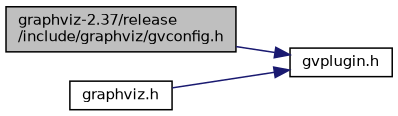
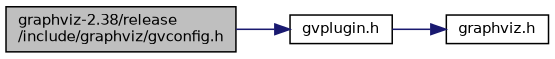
(121, 29) -> (121, 29)
(223, 80) -> (411, 29)
